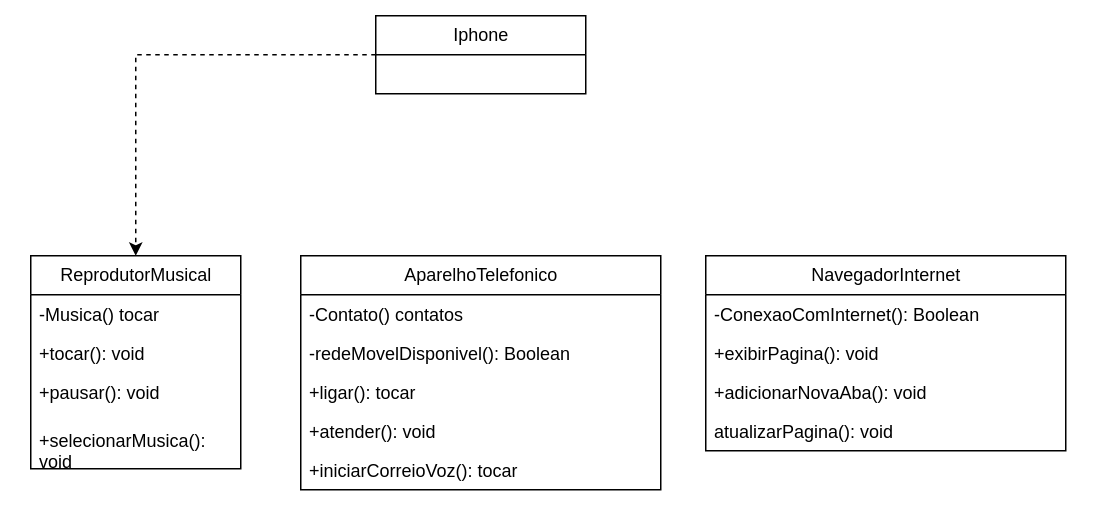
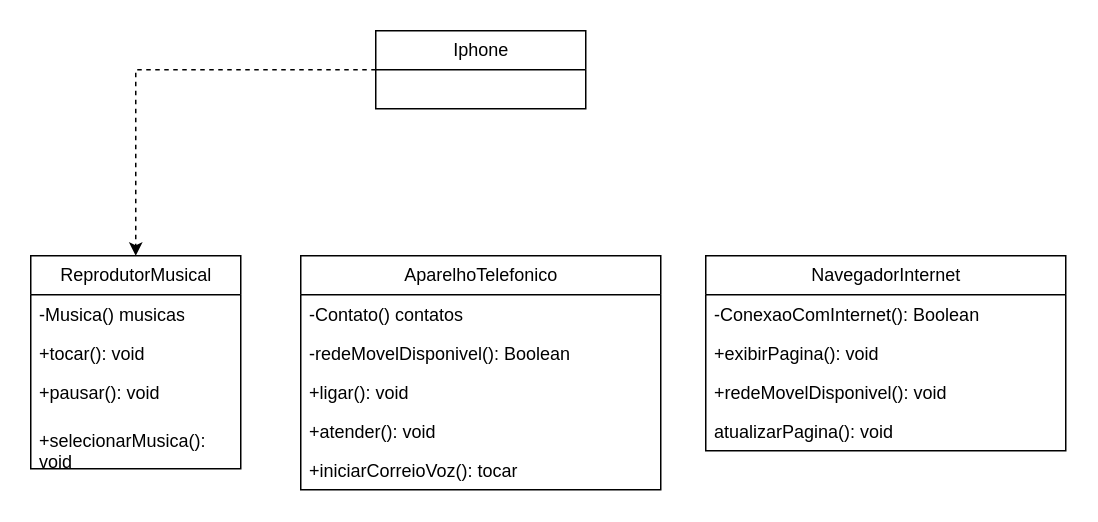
(481, 55) -> (481, 70)
(111, 316) -> (118, 316)
(376, 394) -> (369, 394)
(829, 394) -> (839, 394)
